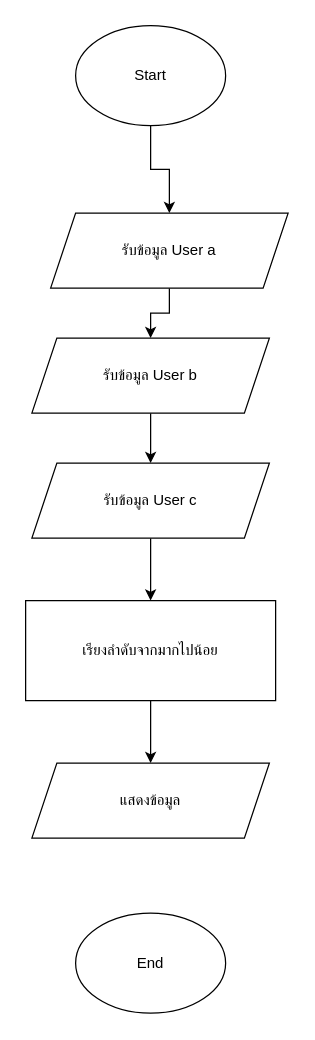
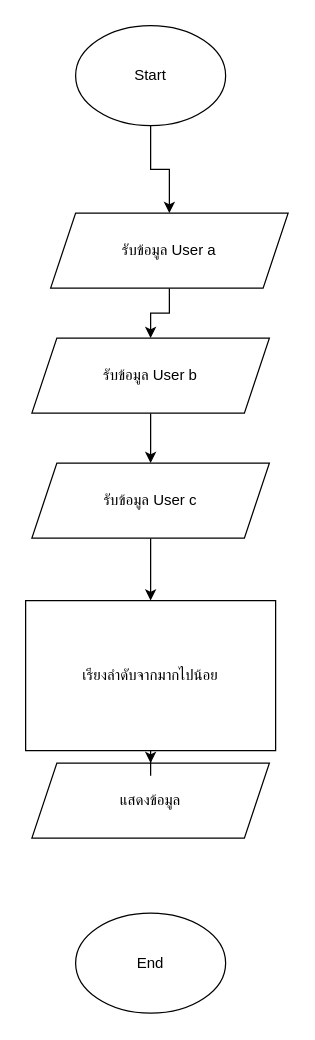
(151, 651) -> (151, 676)
